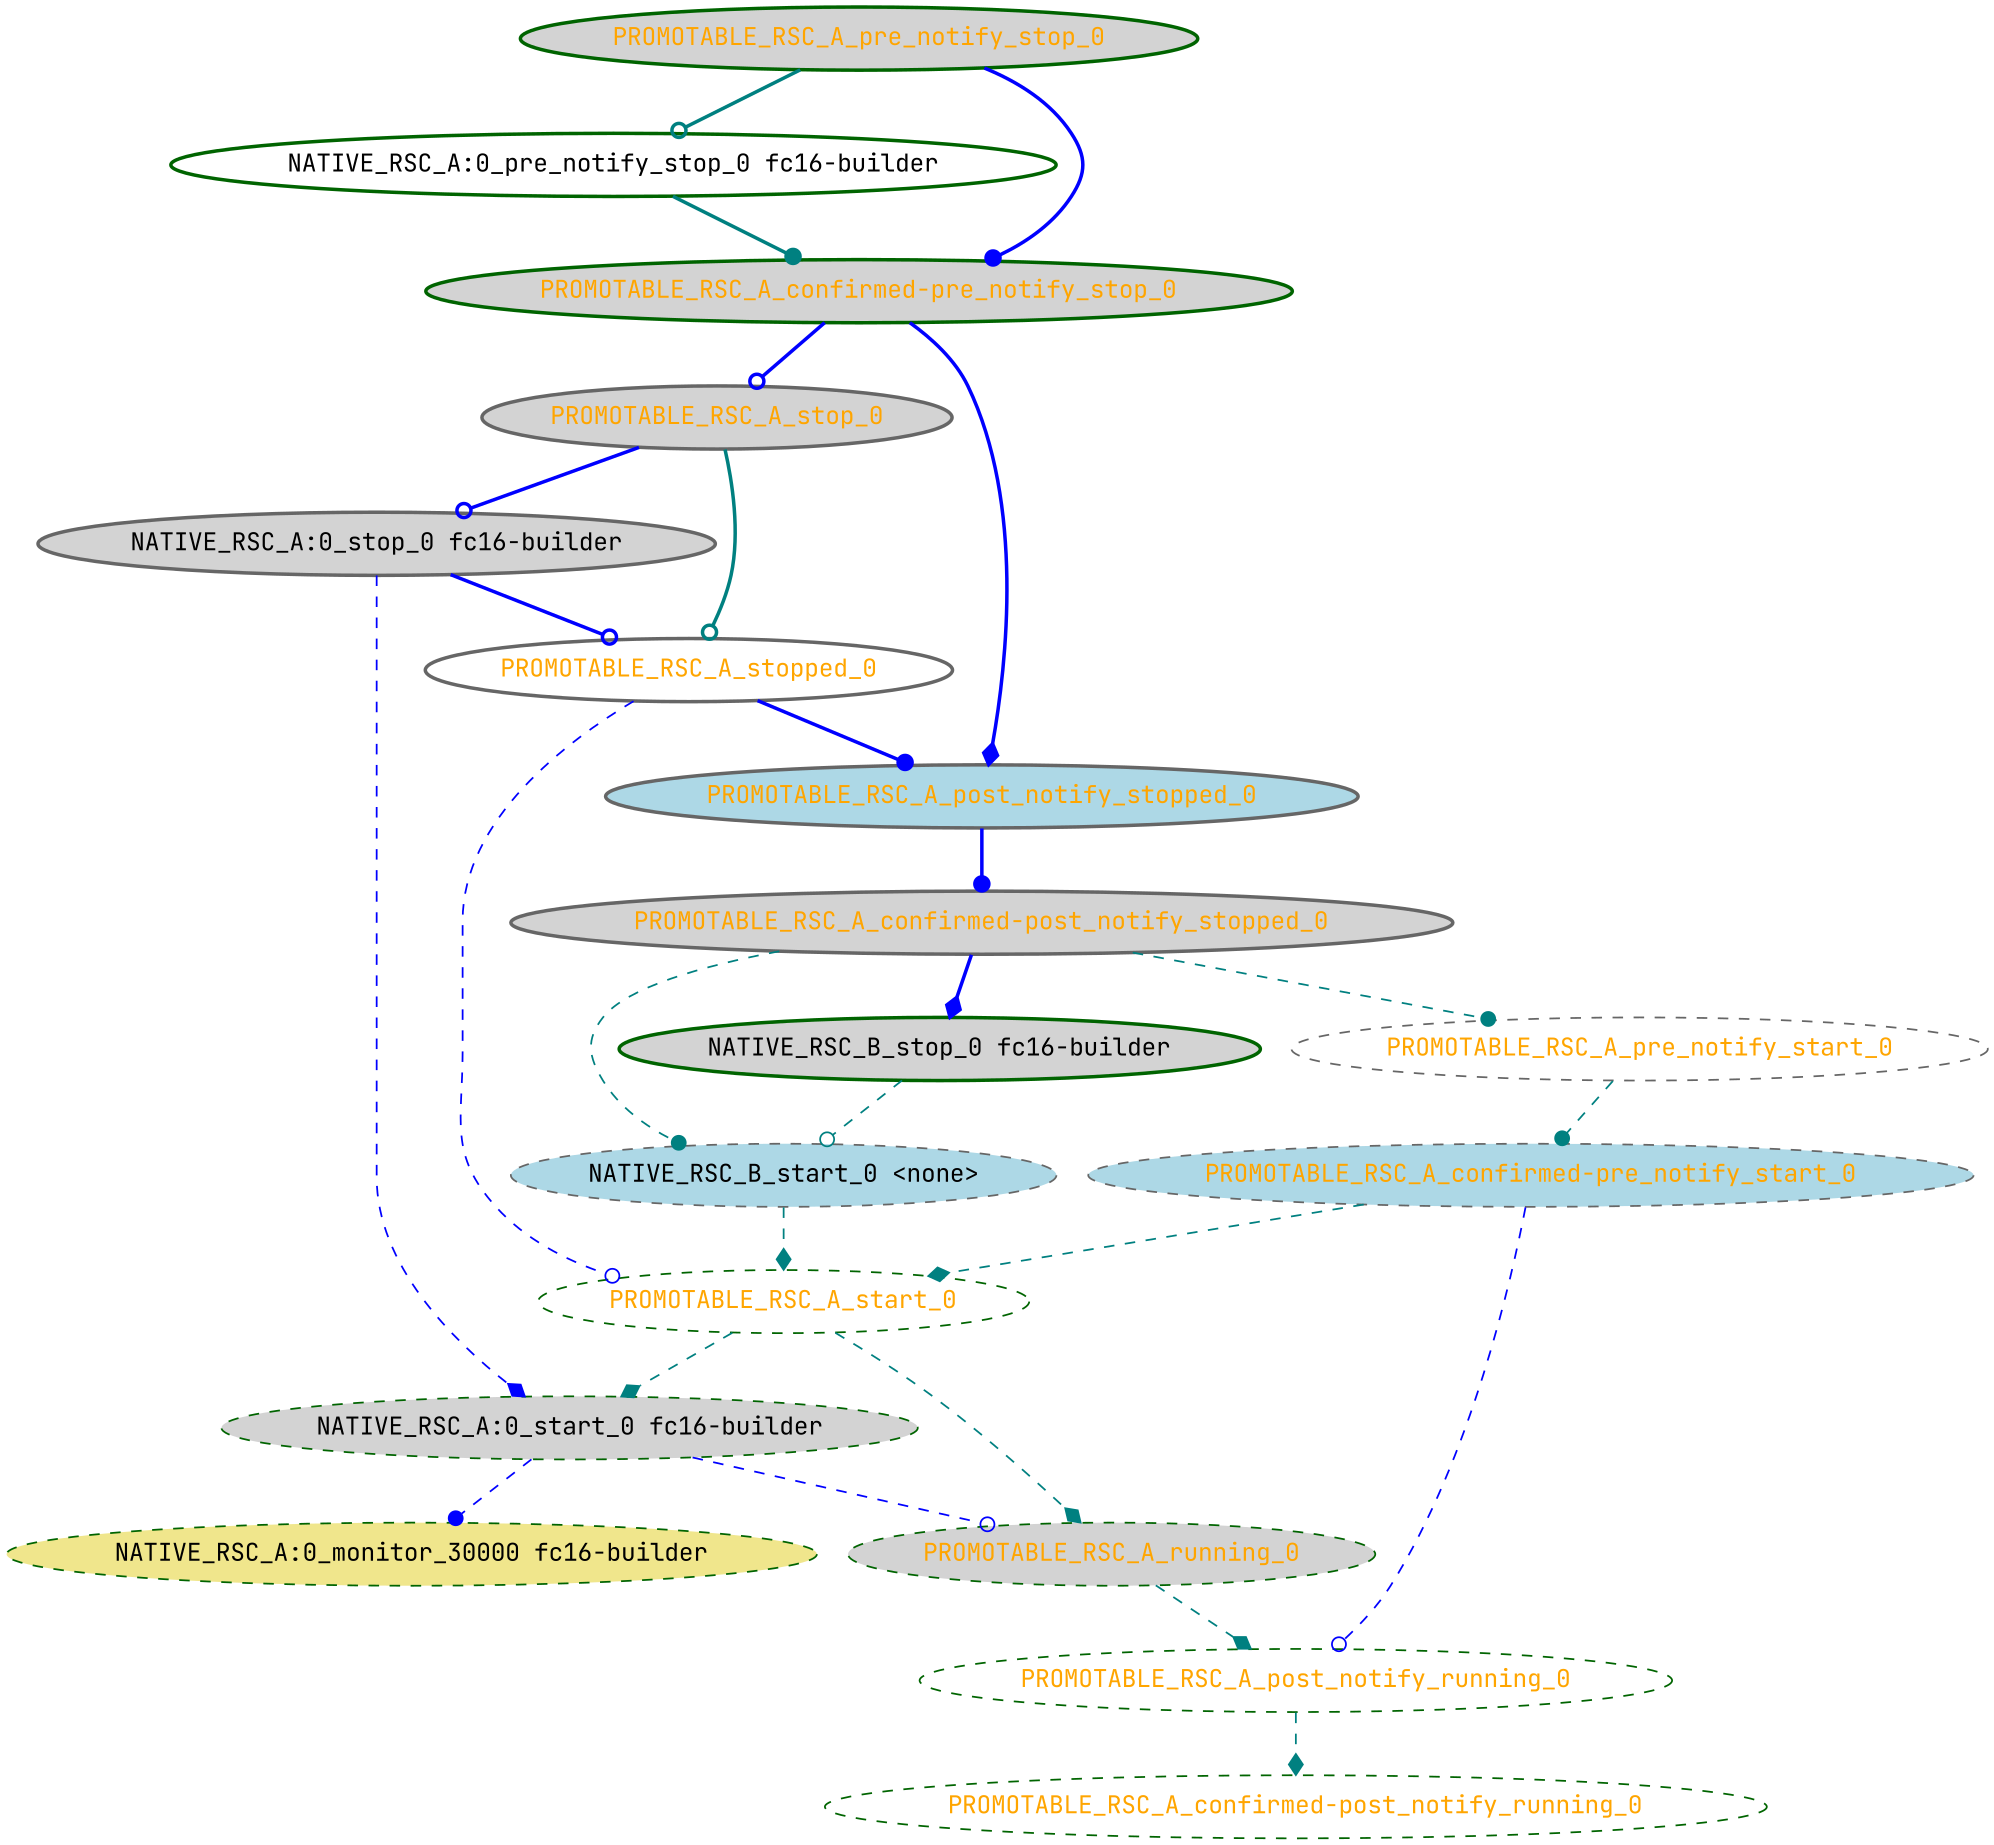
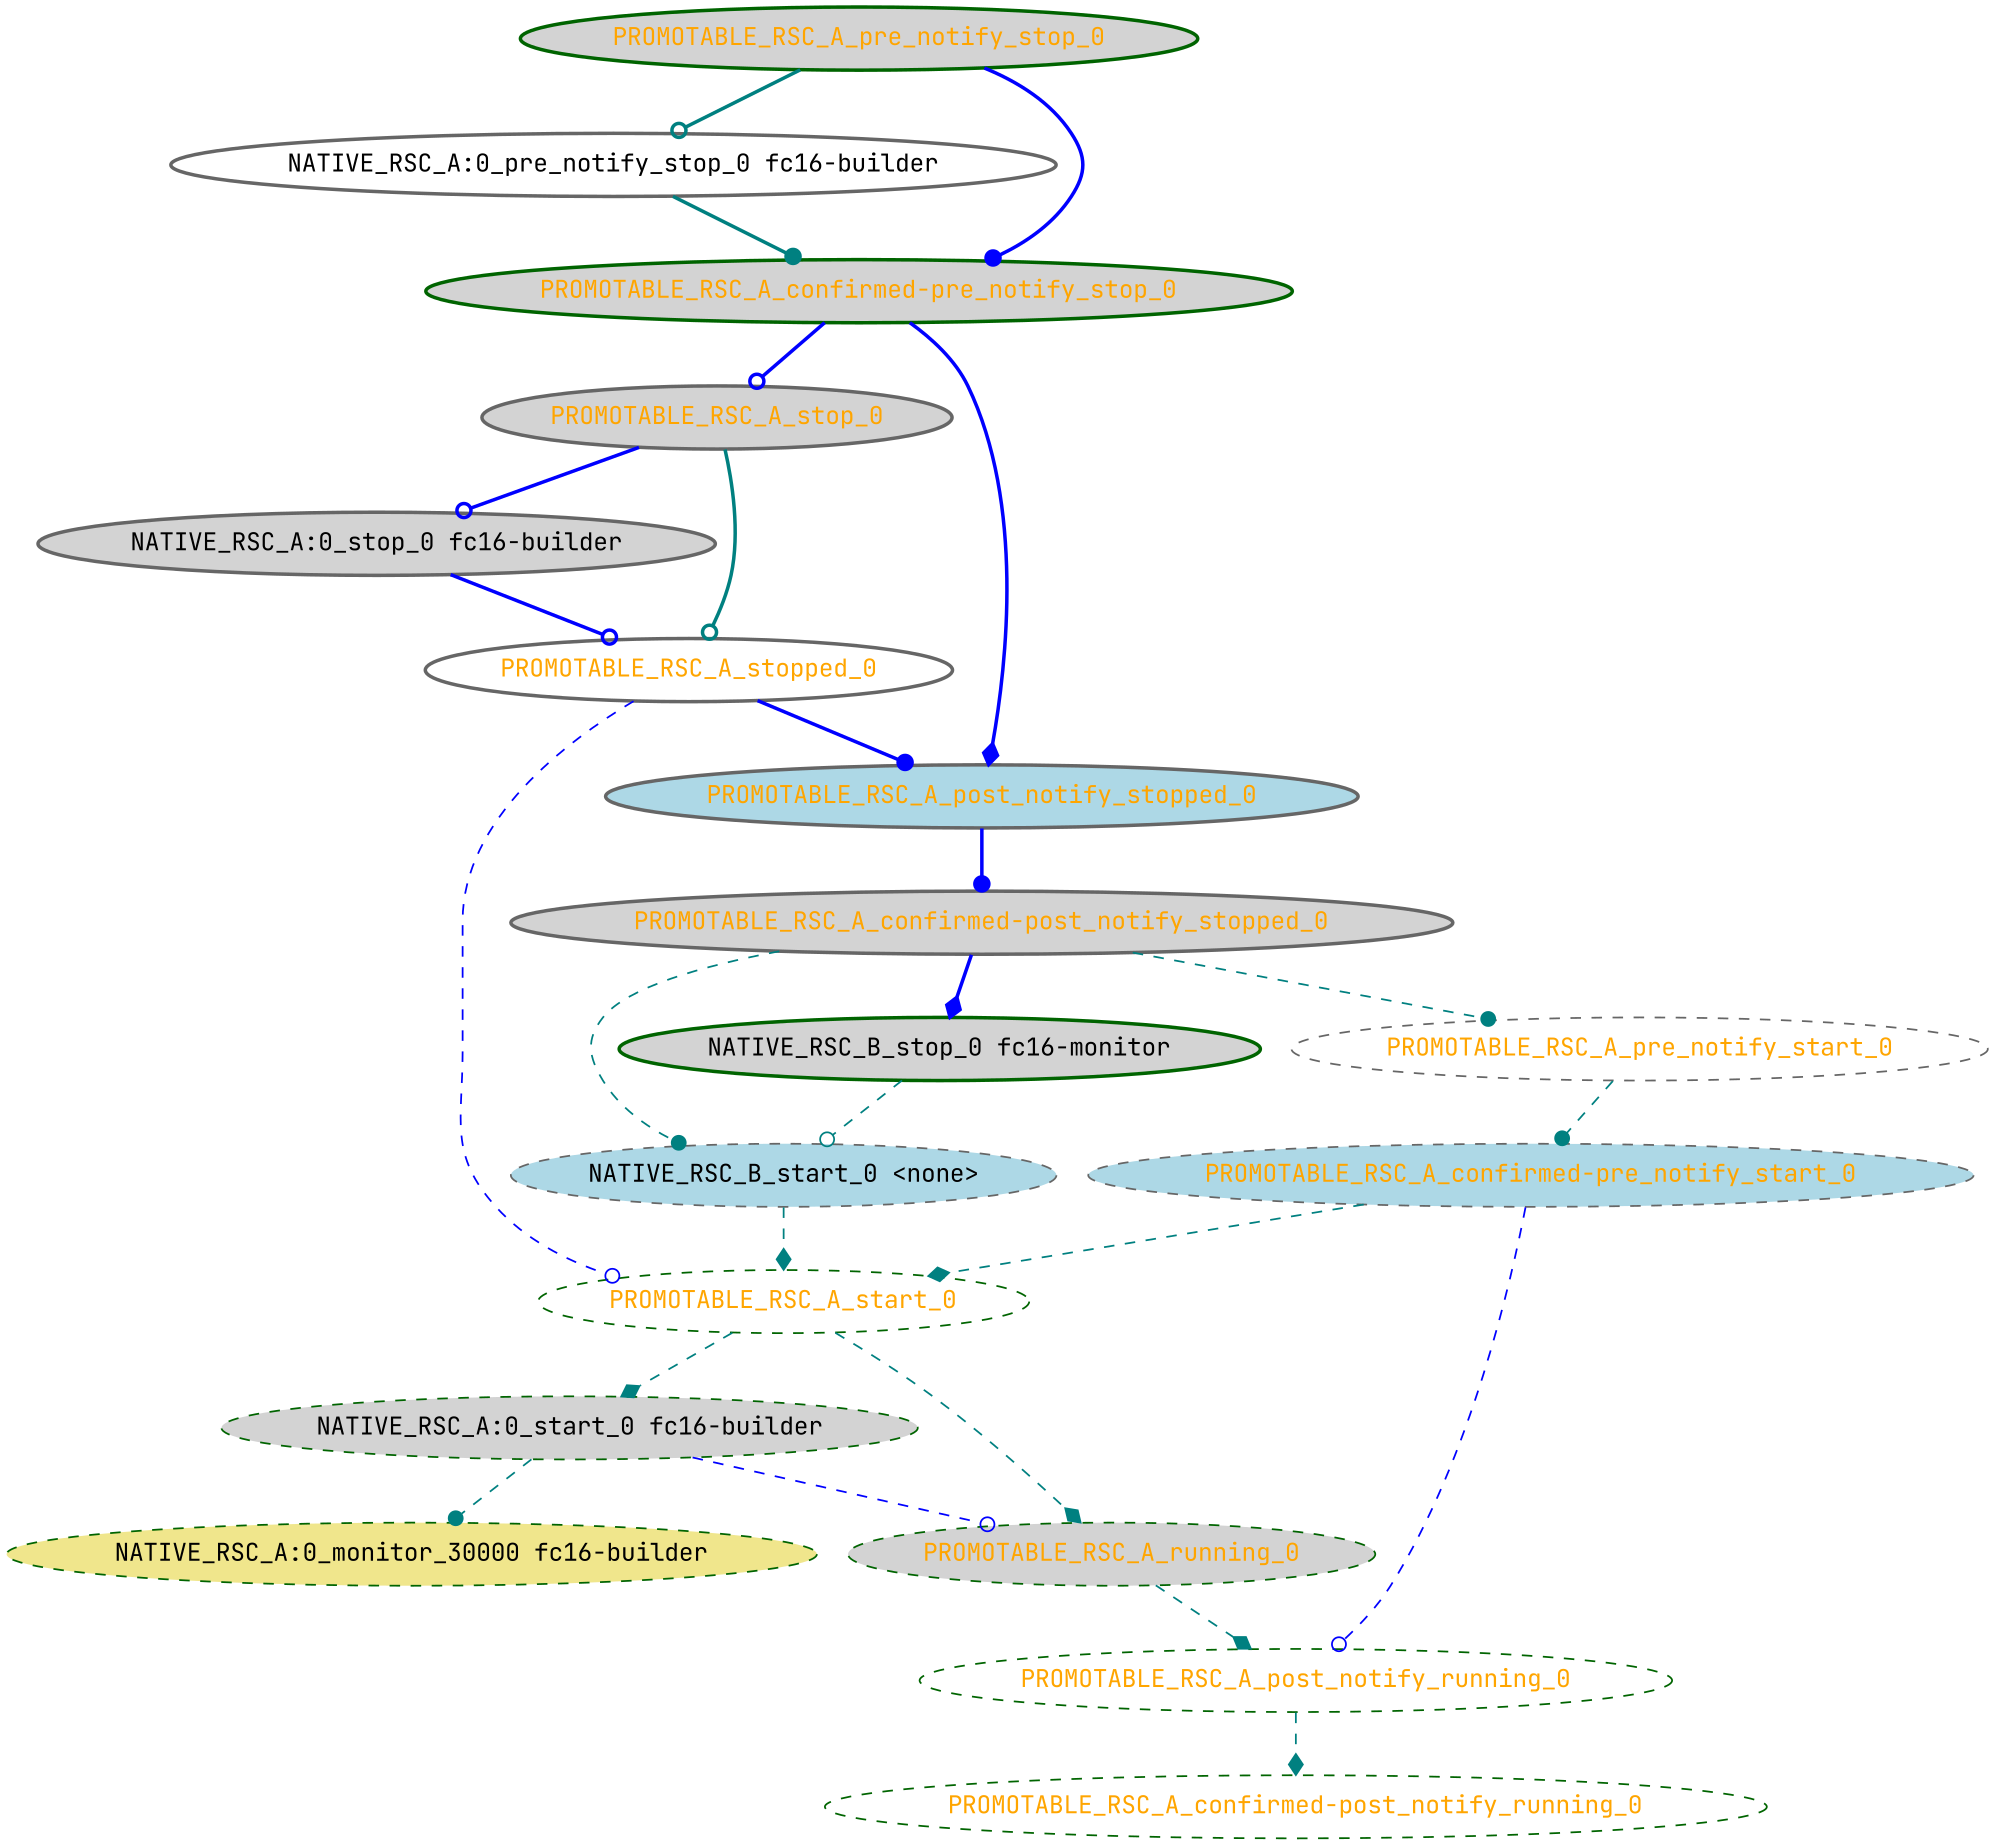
(613, 165) -> (613, 165)
(377, 1003) -> none
(940, 1049) -> (940, 1049)
(496, 1487) -> (496, 1487)
